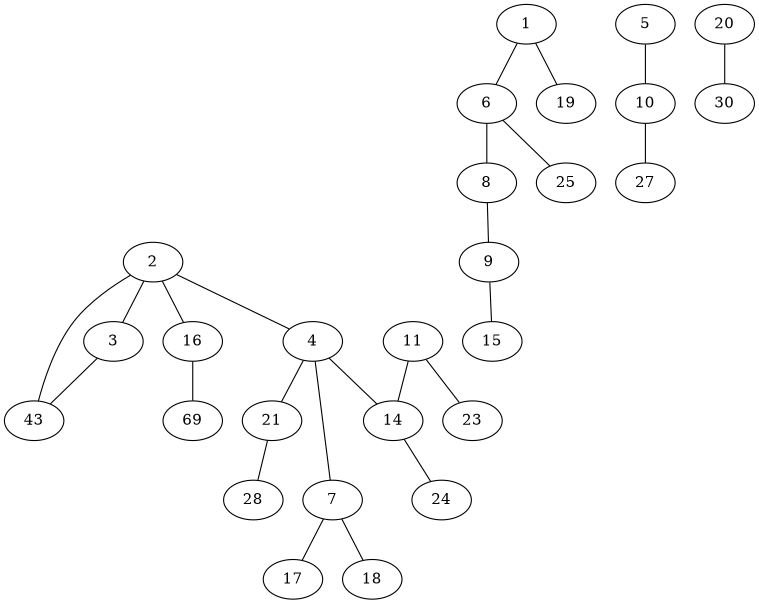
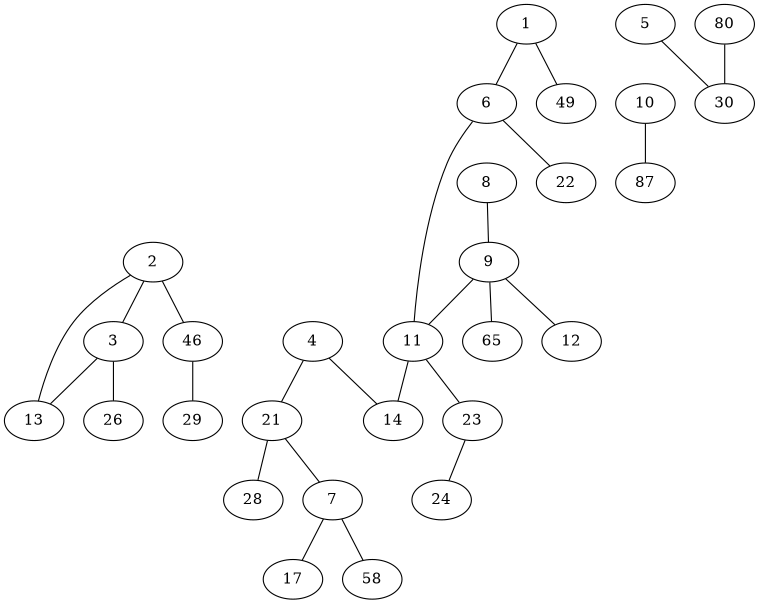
(725, 24) -> (725, 24)
(645, 64) -> (685, 64)
(566, 104) -> (566, 104)
(487, 143) -> (430, 217)
(566, 183) -> (566, 183)
(645, 183) -> (645, 183)
(233, 302) -> none
none -> (451, 302)
(193, 341) -> (193, 341)
(492, 341) -> (492, 341)
none -> (572, 341)
(34, 421) -> (34, 421)
none -> (113, 421)
(193, 421) -> (193, 421)
(323, 421) -> (302, 460)
(417, 460) -> (457, 460)
(372, 579) -> (372, 579)
